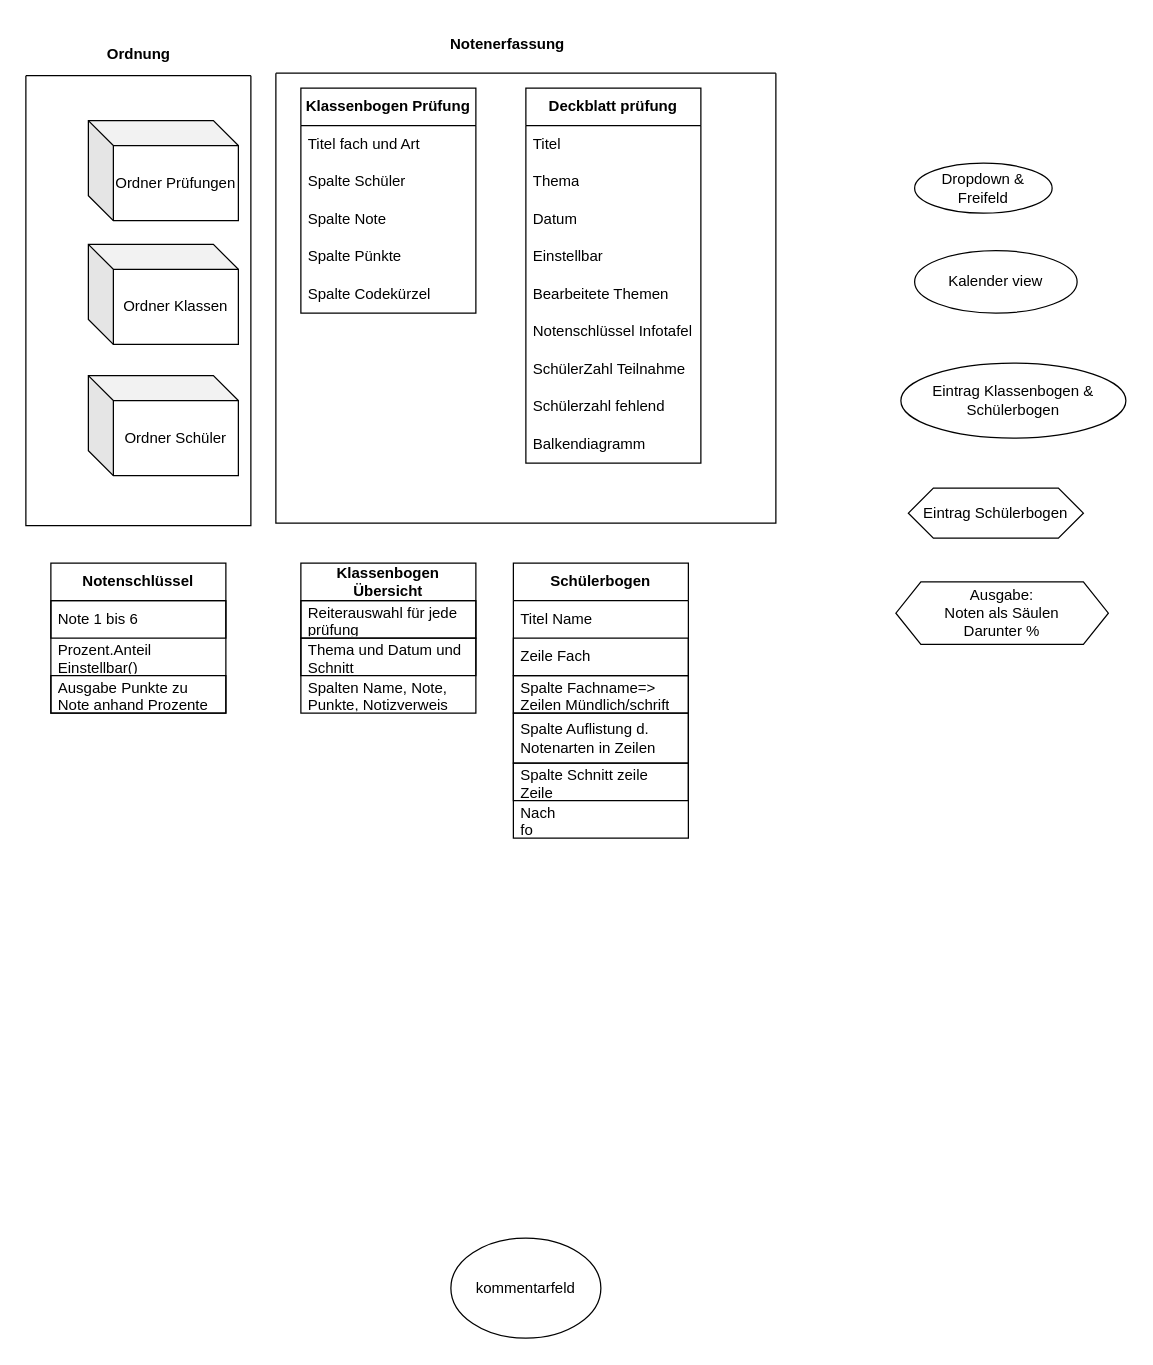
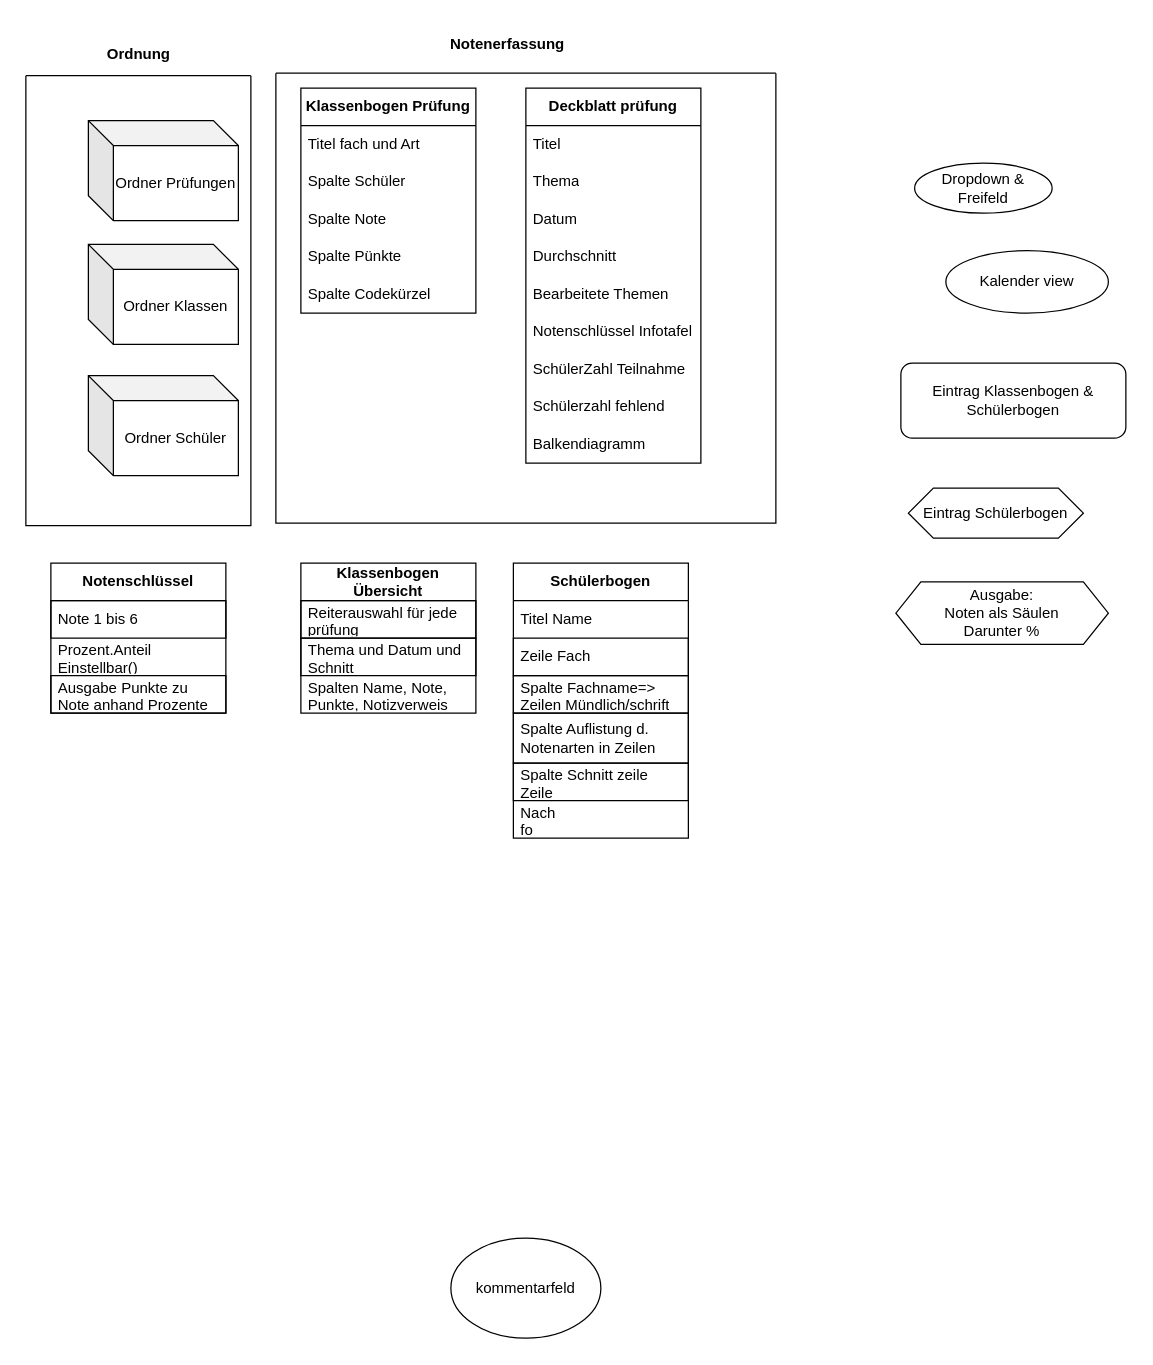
(573, 257) -> (582, 257)
(996, 282) -> (1027, 282)
(1013, 401) -> (1013, 401)
